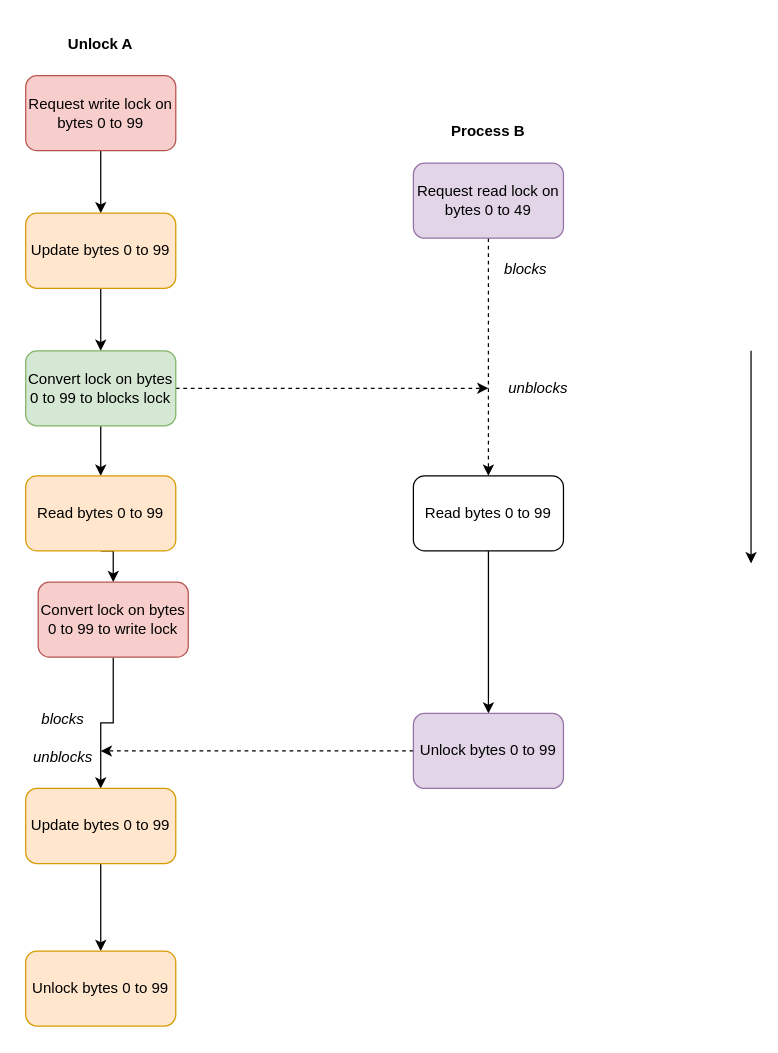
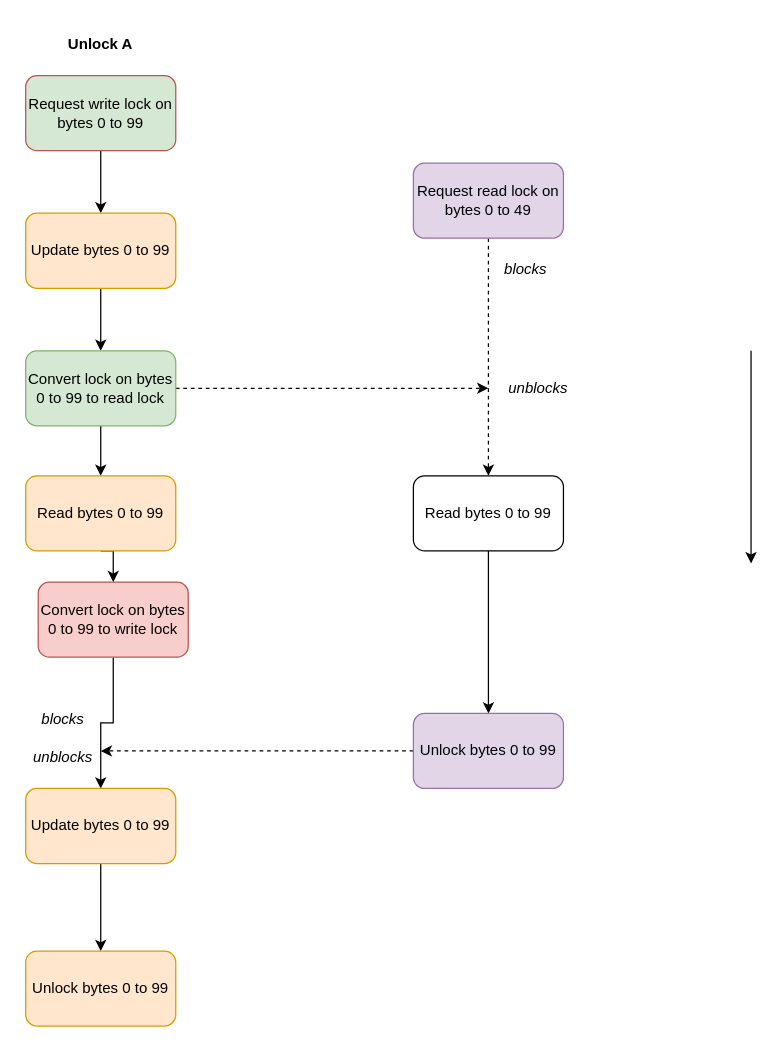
(101, 113) -> (101, 113)
(488, 132) -> none
(101, 388) -> (101, 388)
